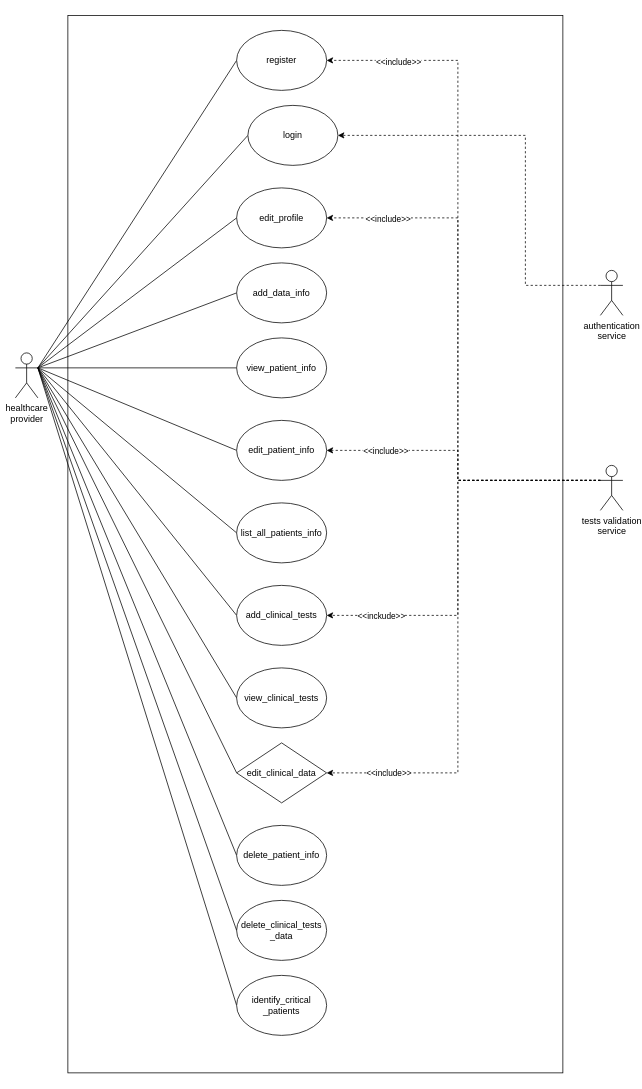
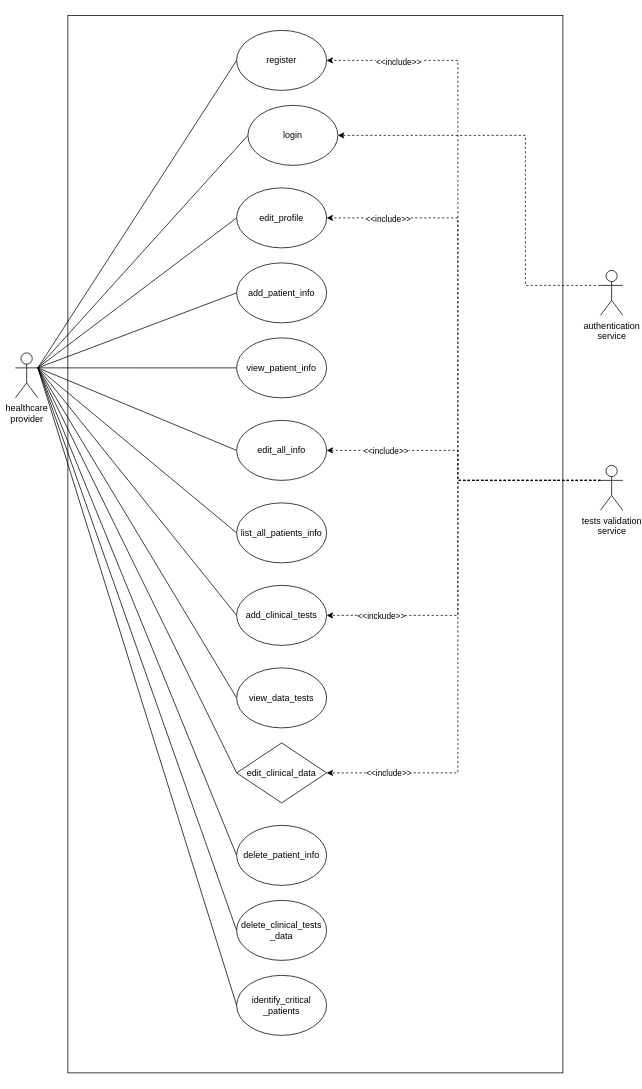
(282, 293) -> (282, 293)
(282, 450) -> (282, 450)
(282, 698) -> (282, 698)
